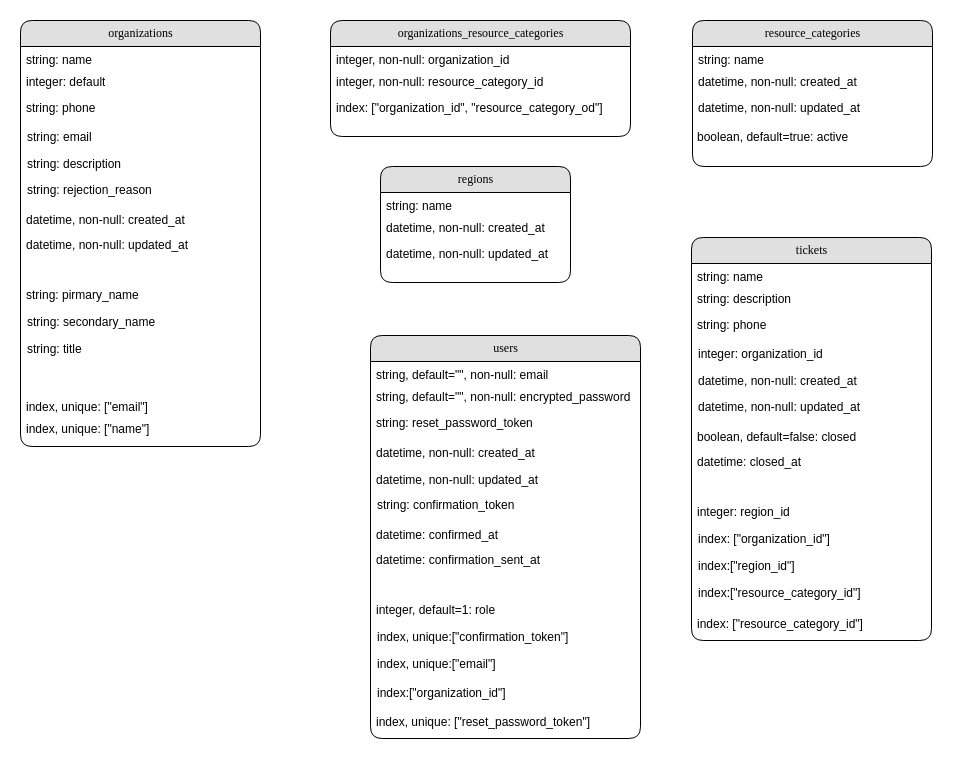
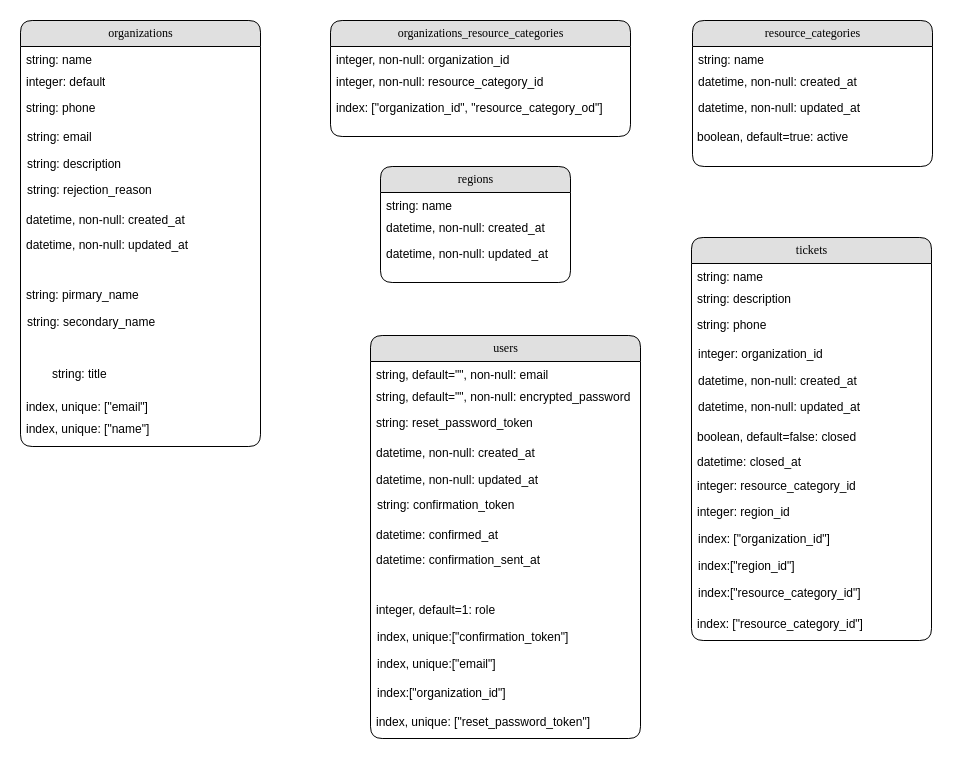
(126, 346) -> (151, 371)
none -> (812, 486)
